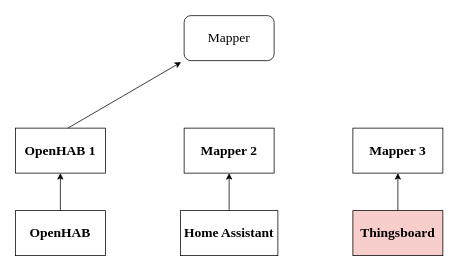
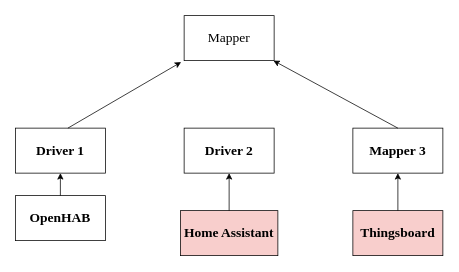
(229, 38) -> (229, 38)
none -> (337, 95)
(60, 150) -> (60, 150)
(229, 150) -> (229, 150)
(60, 233) -> (60, 218)
(229, 233) -> (229, 233)
